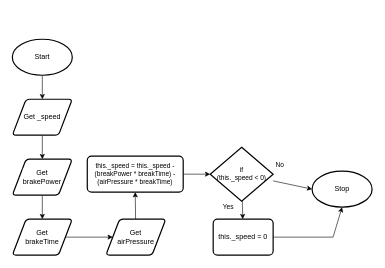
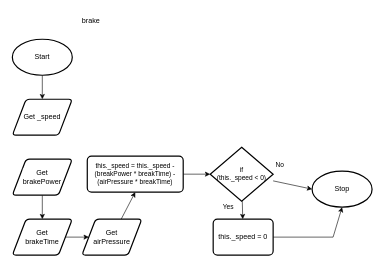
none -> (91, 21)
(42, 153) -> none
(136, 237) -> (112, 237)
